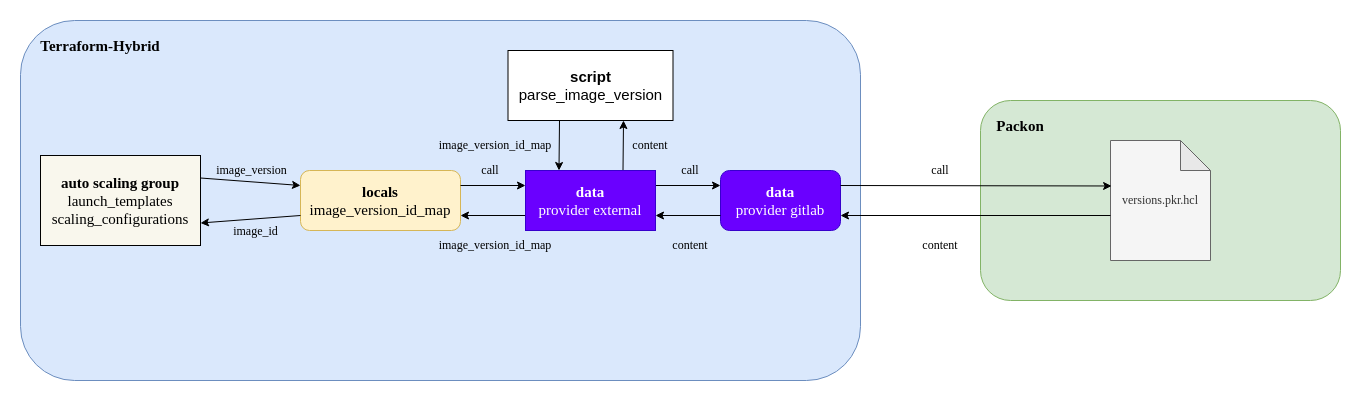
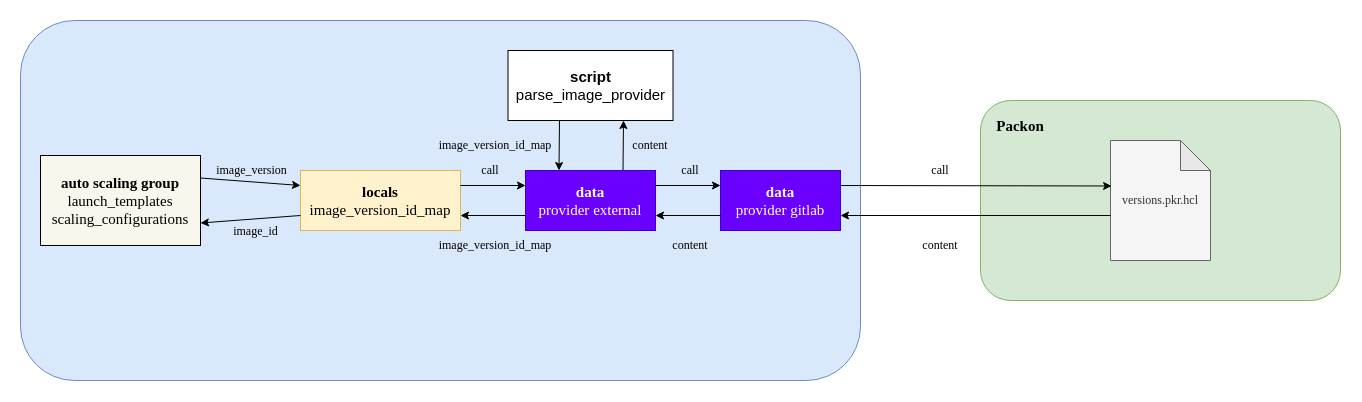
(101, 46) -> none
(591, 86) -> (591, 86)
(381, 201) -> (381, 201)
(781, 201) -> (781, 201)
